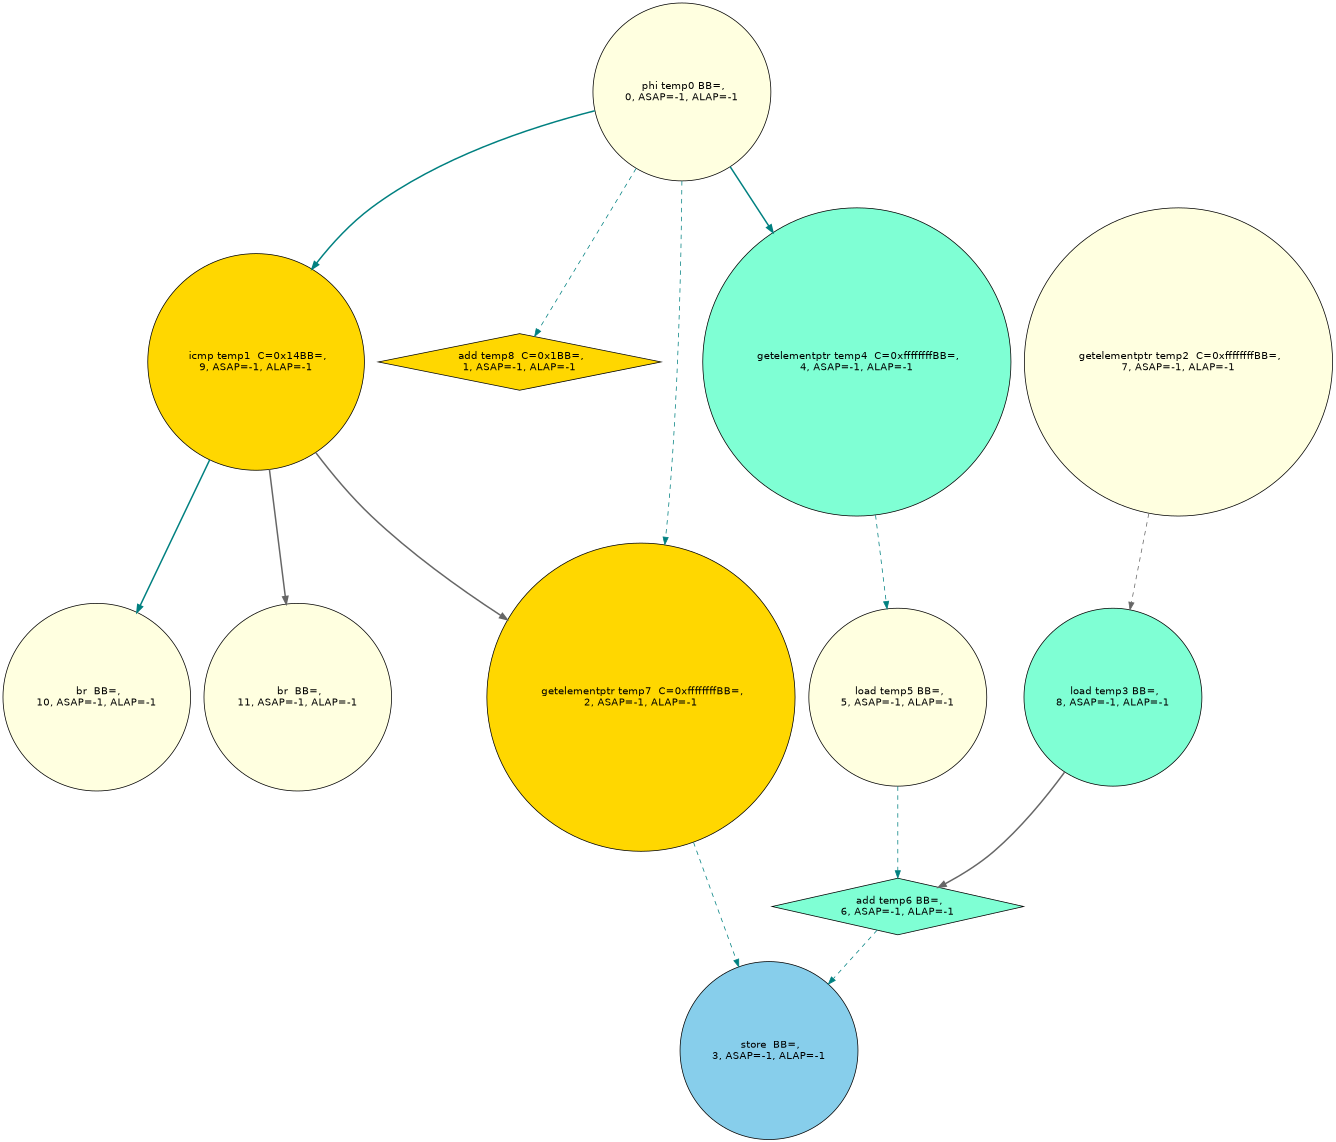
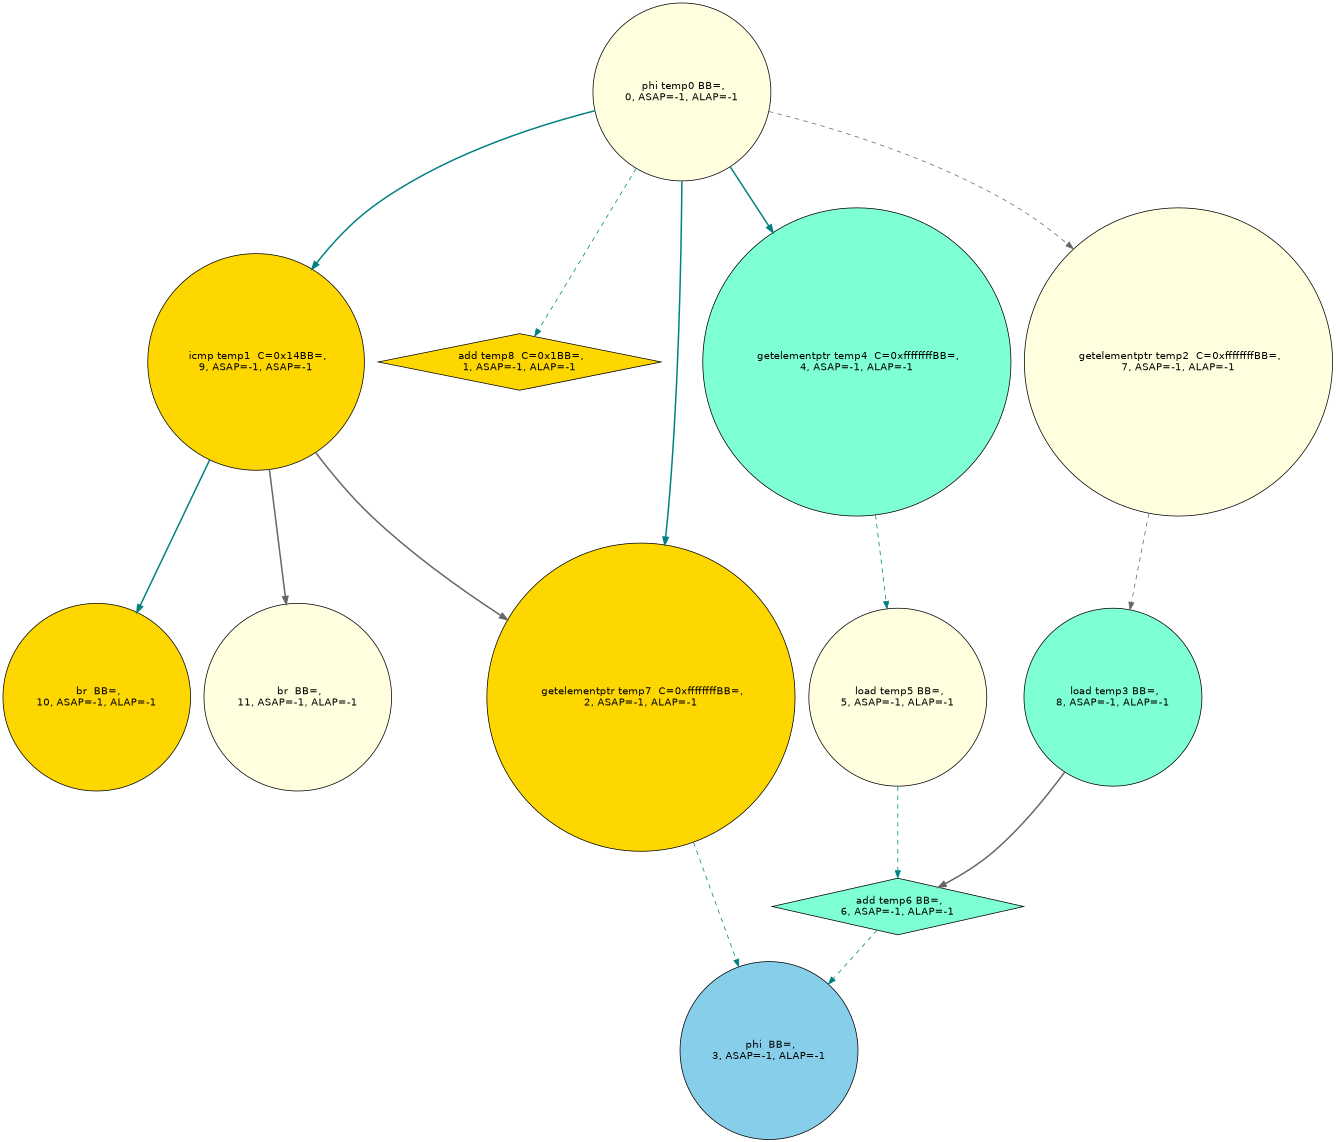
none -> (925, 162)
(678, 359) -> (678, 359)
(256, 362) -> (256, 362)
(97, 697) -> (97, 697)
(769, 1051) -> (769, 1051)
